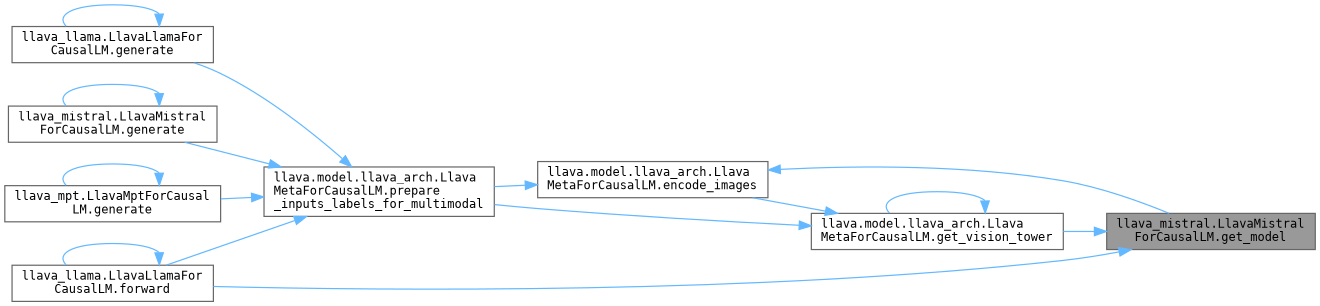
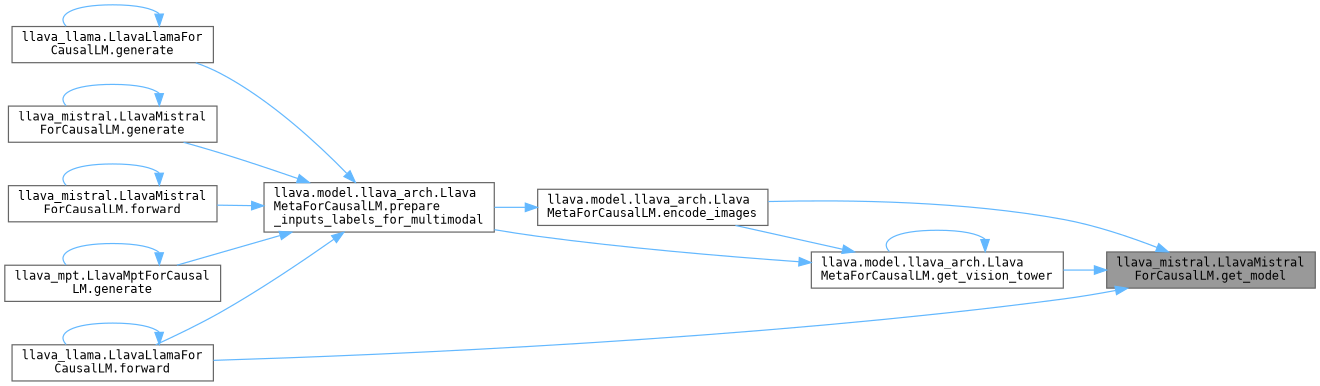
(978, 171) -> (965, 207)
none -> (113, 204)
